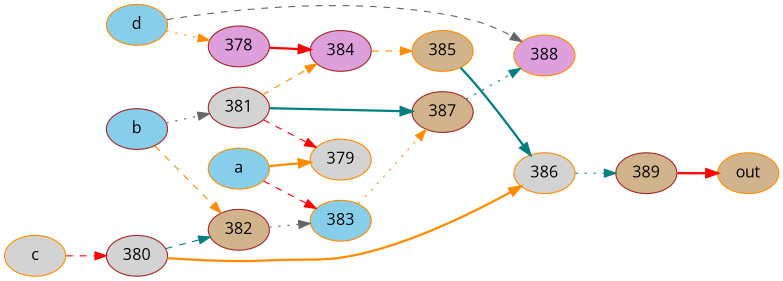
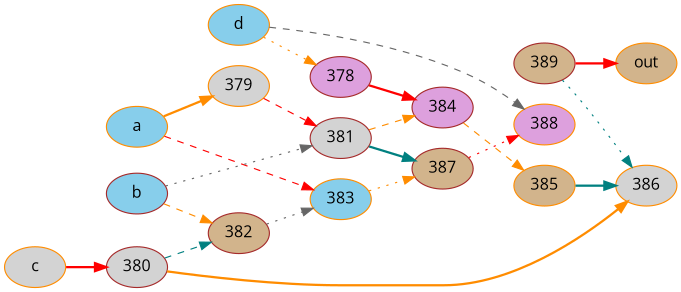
(488, 87) -> (486, 150)
(285, 131) -> (285, 109)
(590, 173) -> (595, 118)
(80, 256) -> (80, 267)
